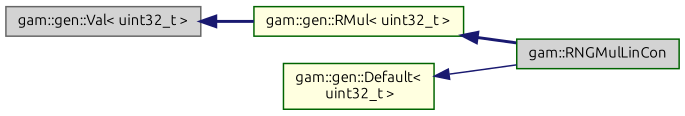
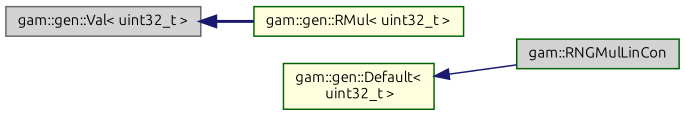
(497, 40) -> none
